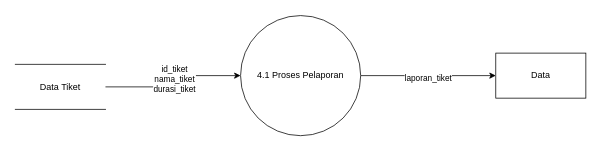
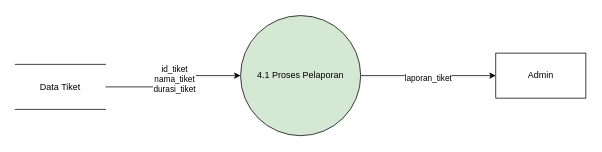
(300, 75) -> (300, 75)
(540, 75) -> (540, 75)
